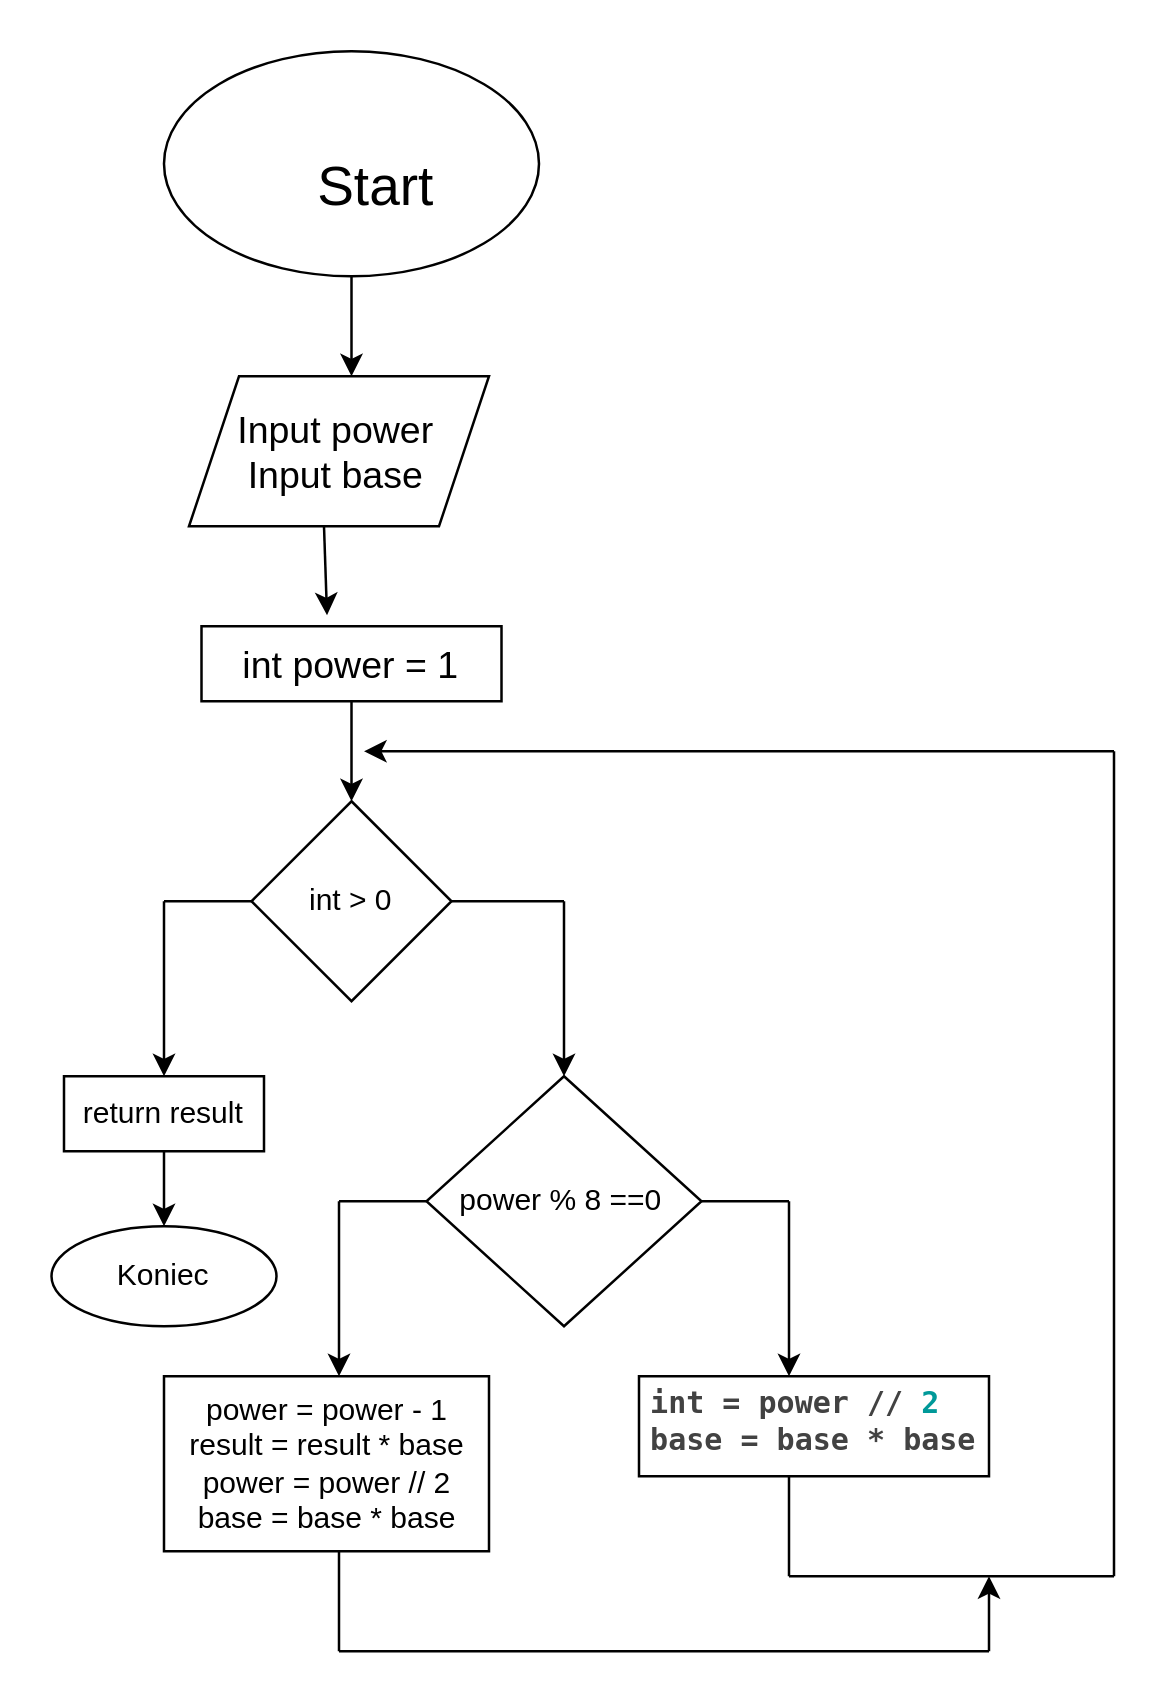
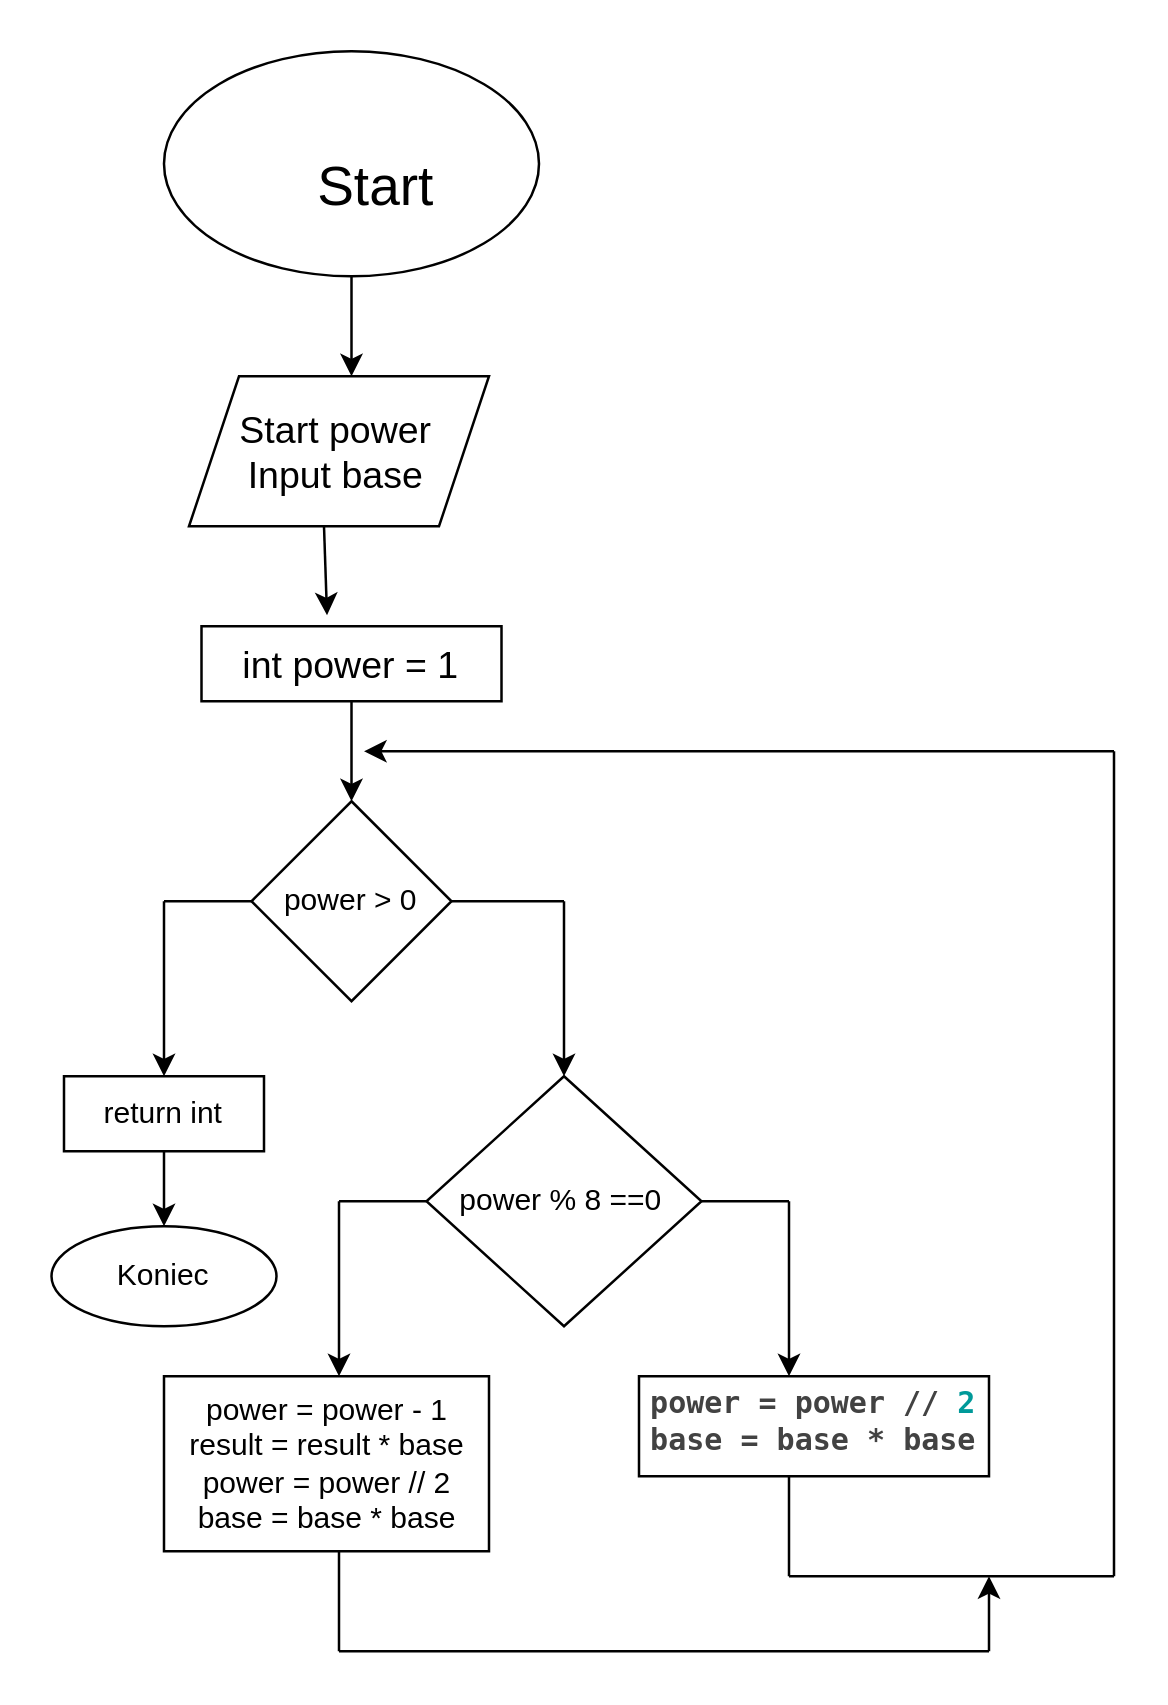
(336, 451) -> (336, 451)
(351, 901) -> (351, 901)
(164, 1114) -> (164, 1114)
(814, 1421) -> (814, 1421)
